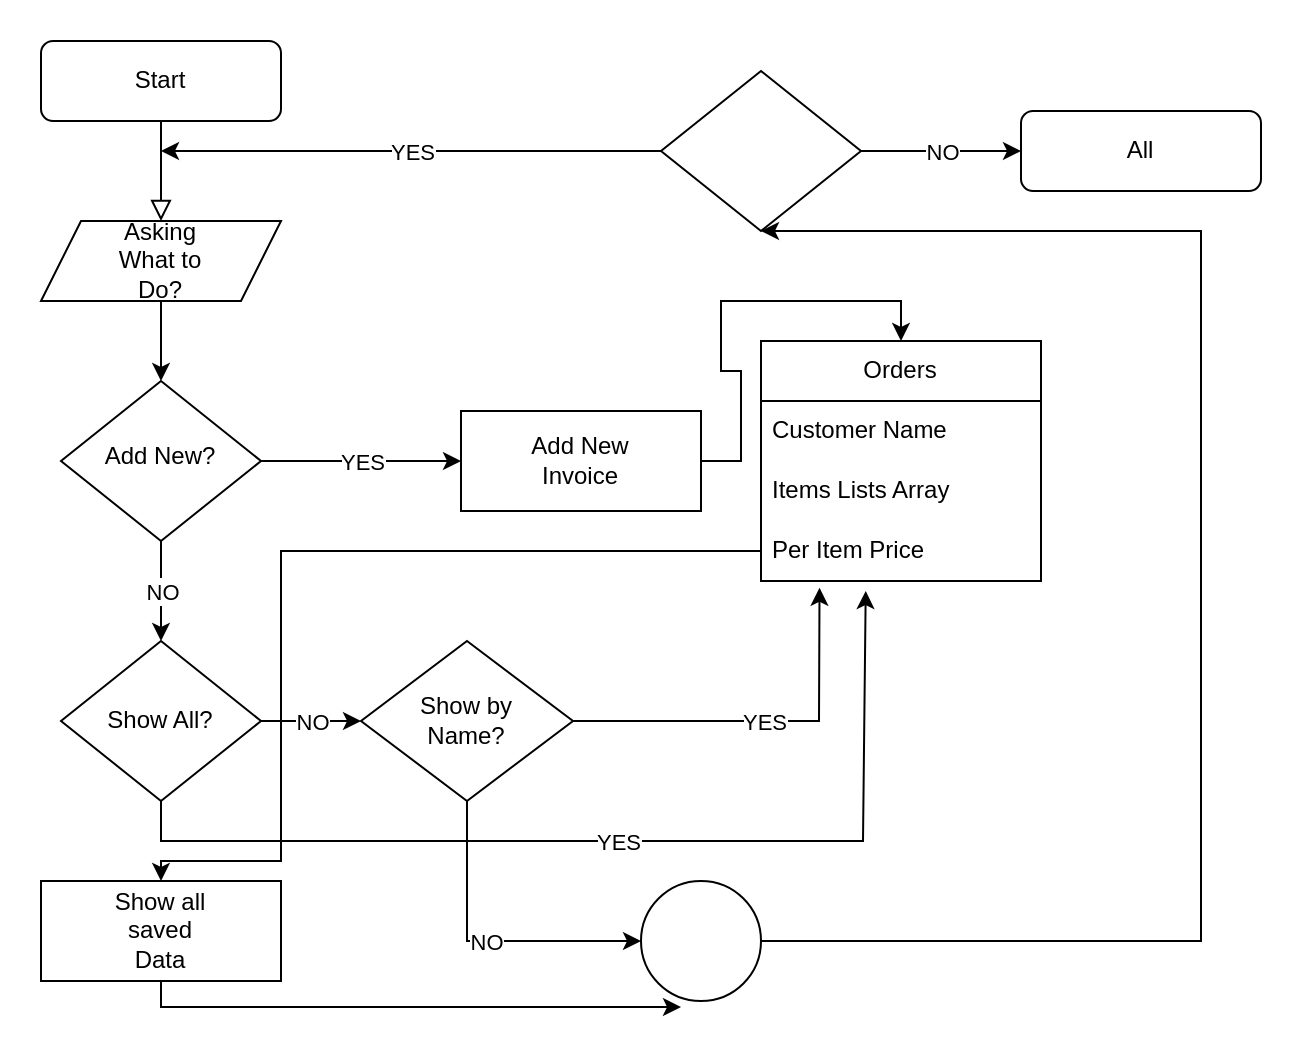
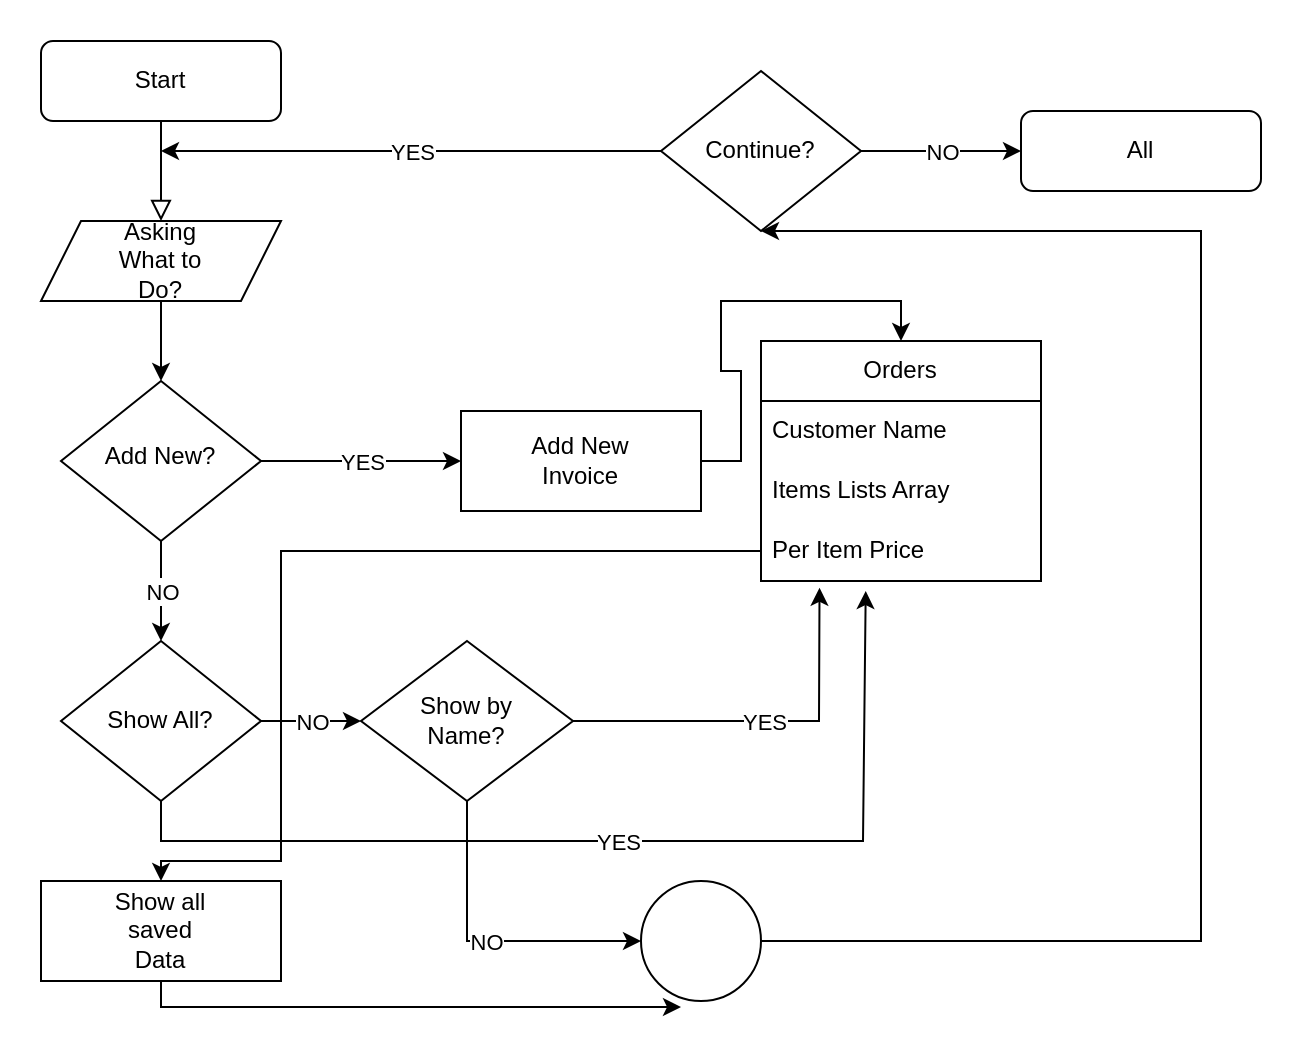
none -> (761, 151)
